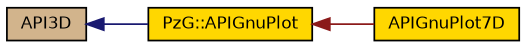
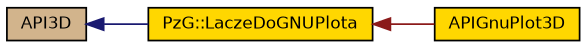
(230, 24) -> (260, 24)
(447, 24) -> (507, 24)
